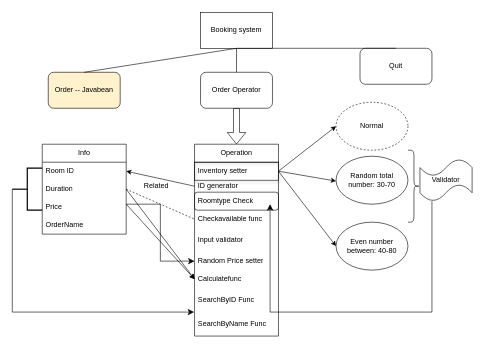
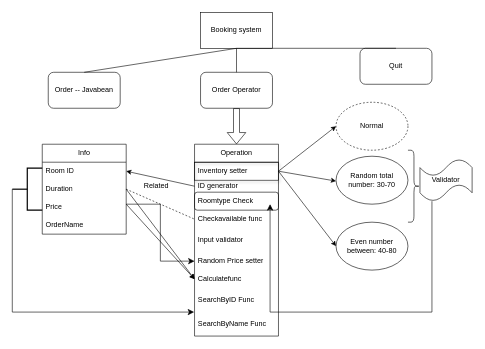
(84, 90) -> (84, 90)
